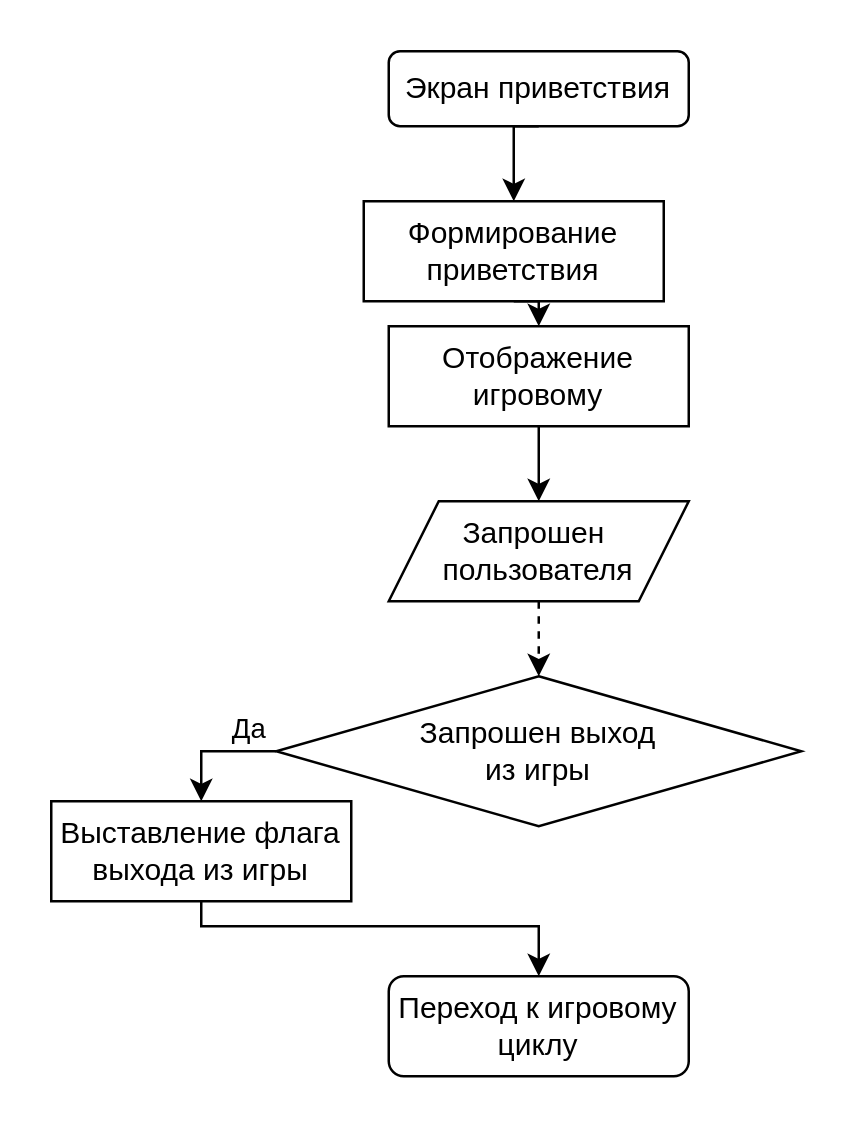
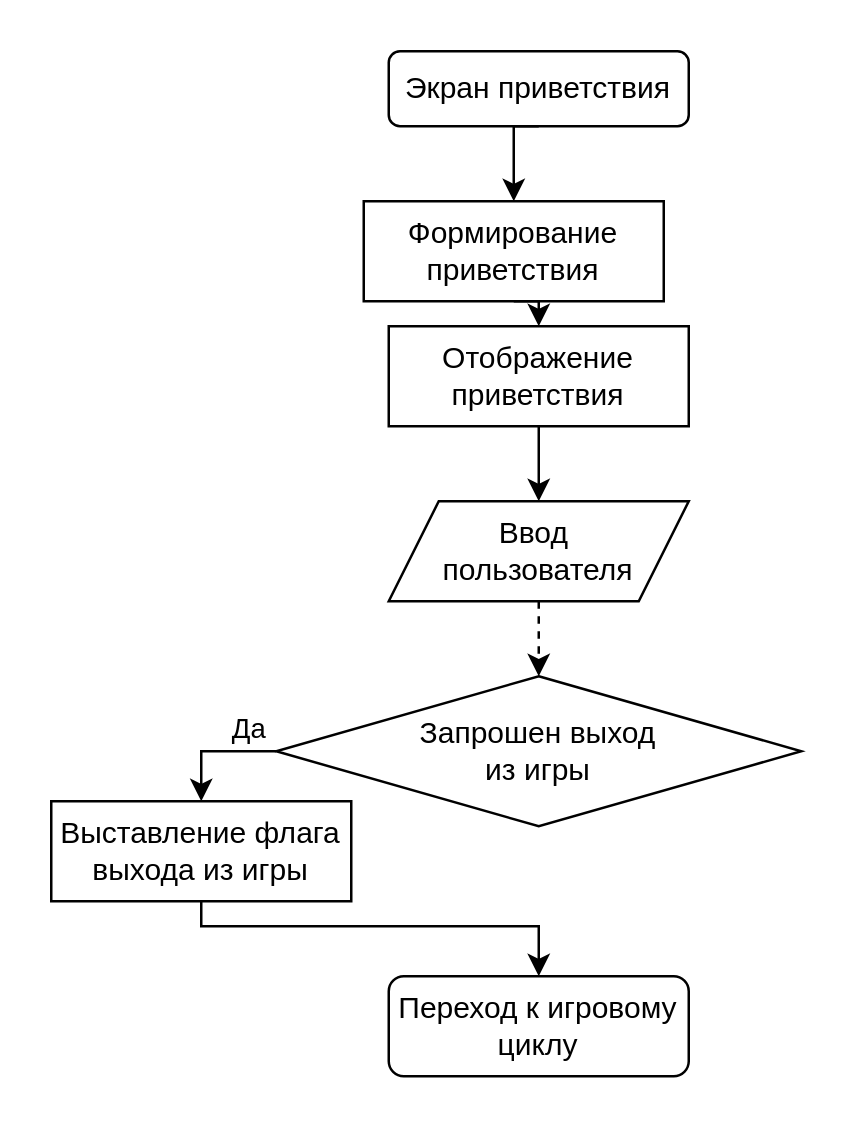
(539, 376) -> (539, 376)
(539, 551) -> (539, 551)
